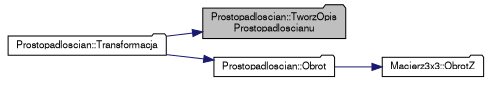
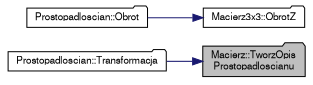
(274, 23) -> (254, 61)
(185, 57) -> none
